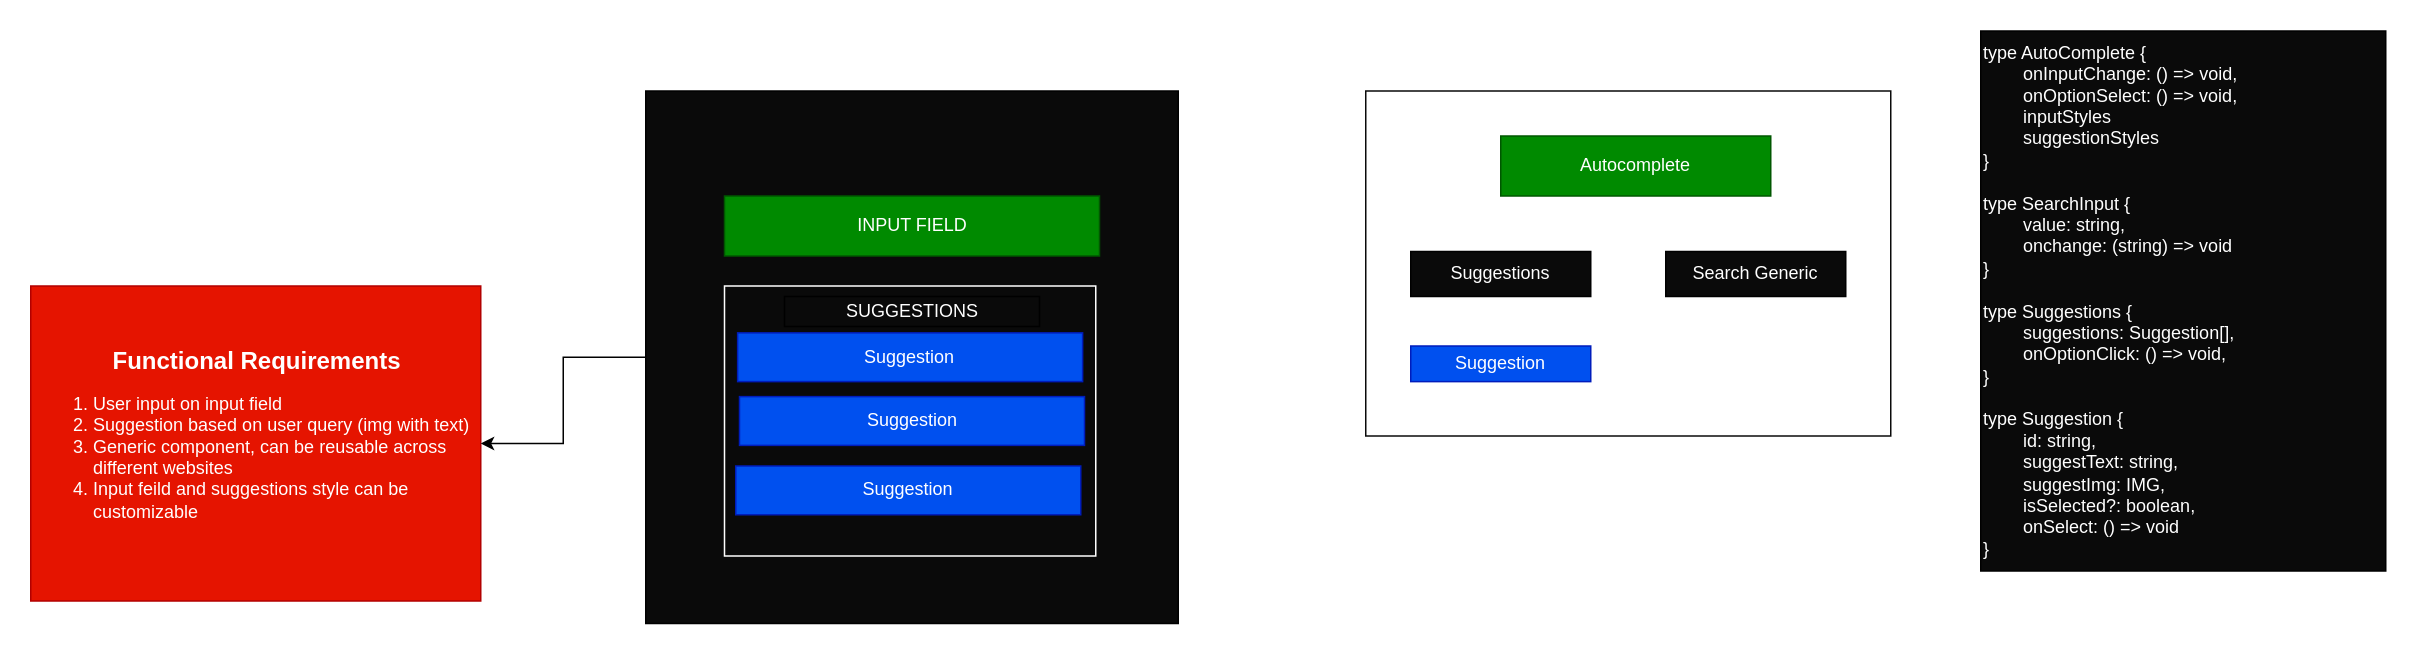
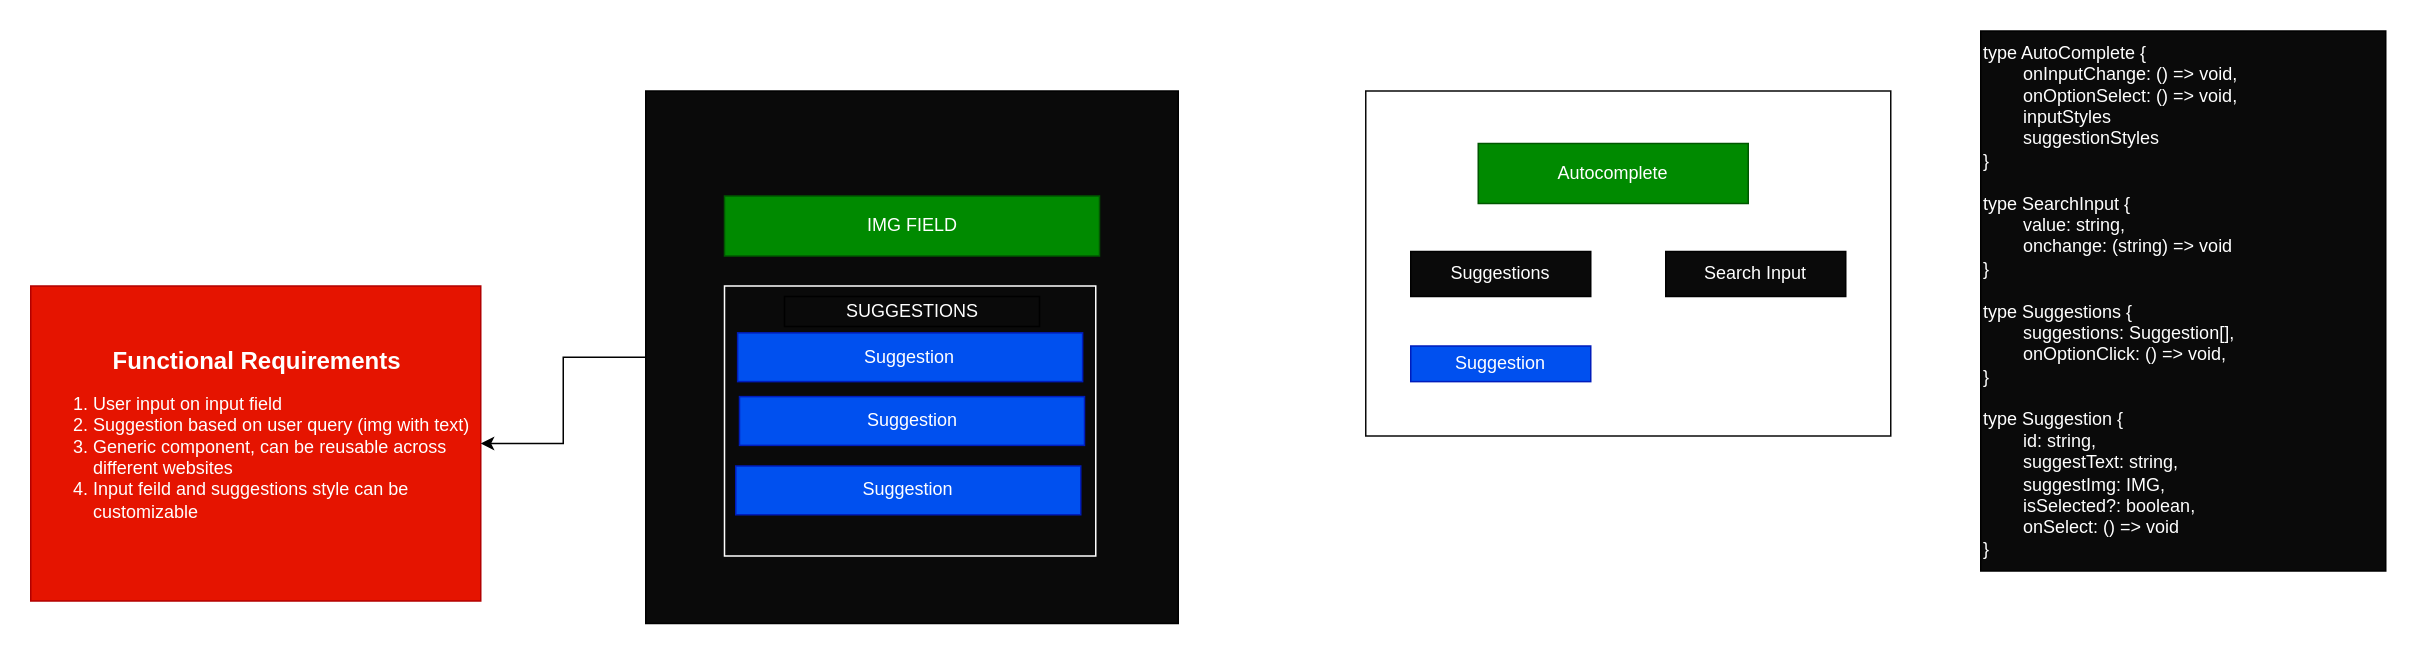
(1636, 166) -> (1613, 173)
(913, 226) -> (913, 226)
(1756, 274) -> (1756, 274)
